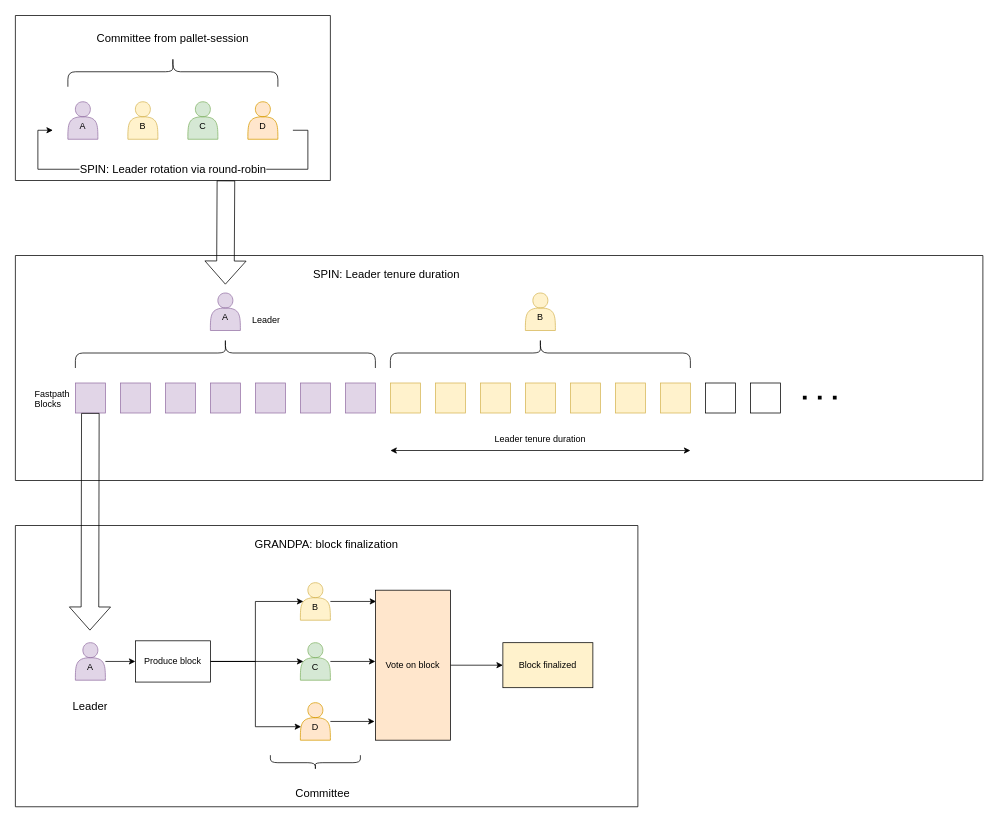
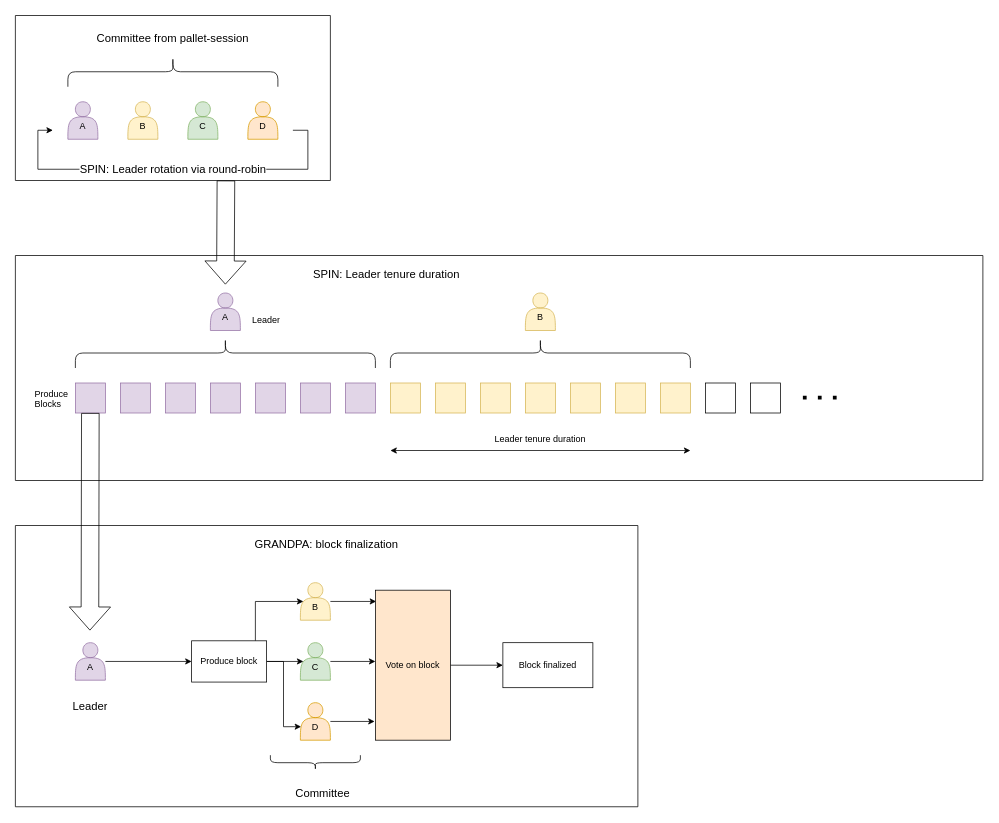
(55, 398) -> (53, 398)
(173, 661) -> (229, 661)
(548, 665) -> (548, 665)
